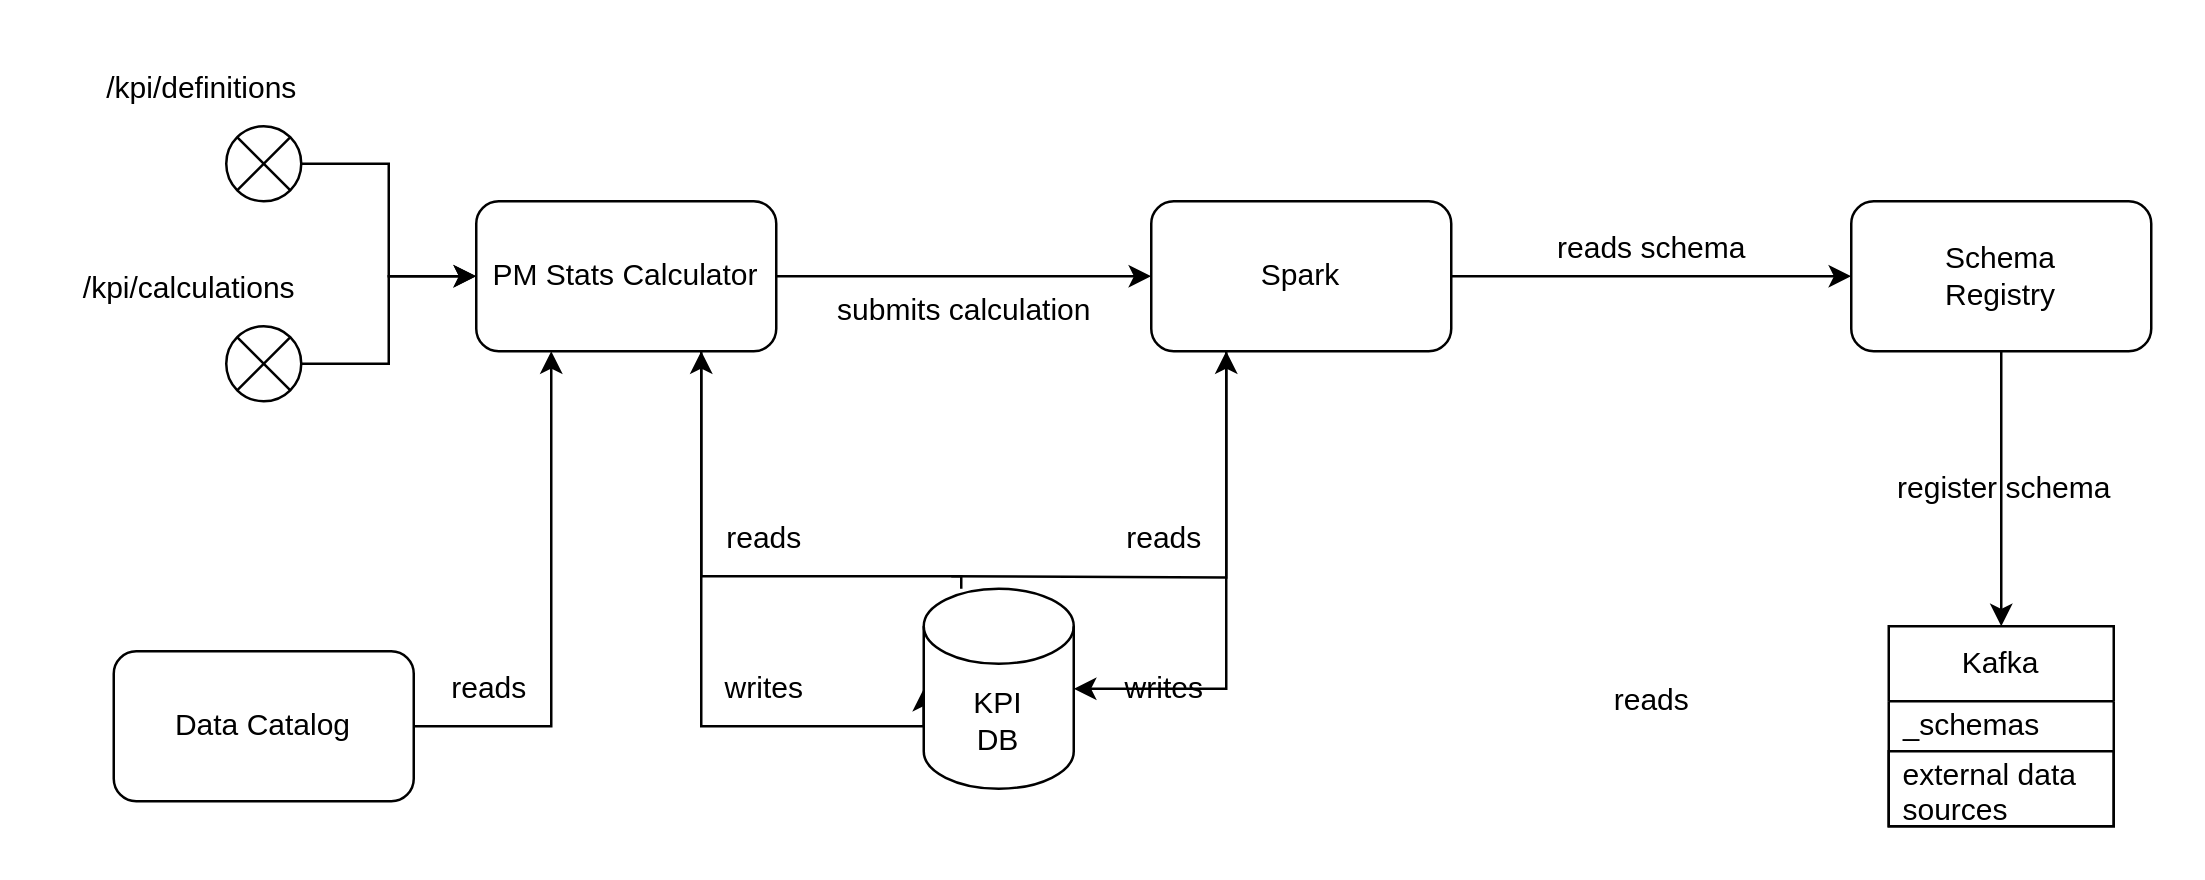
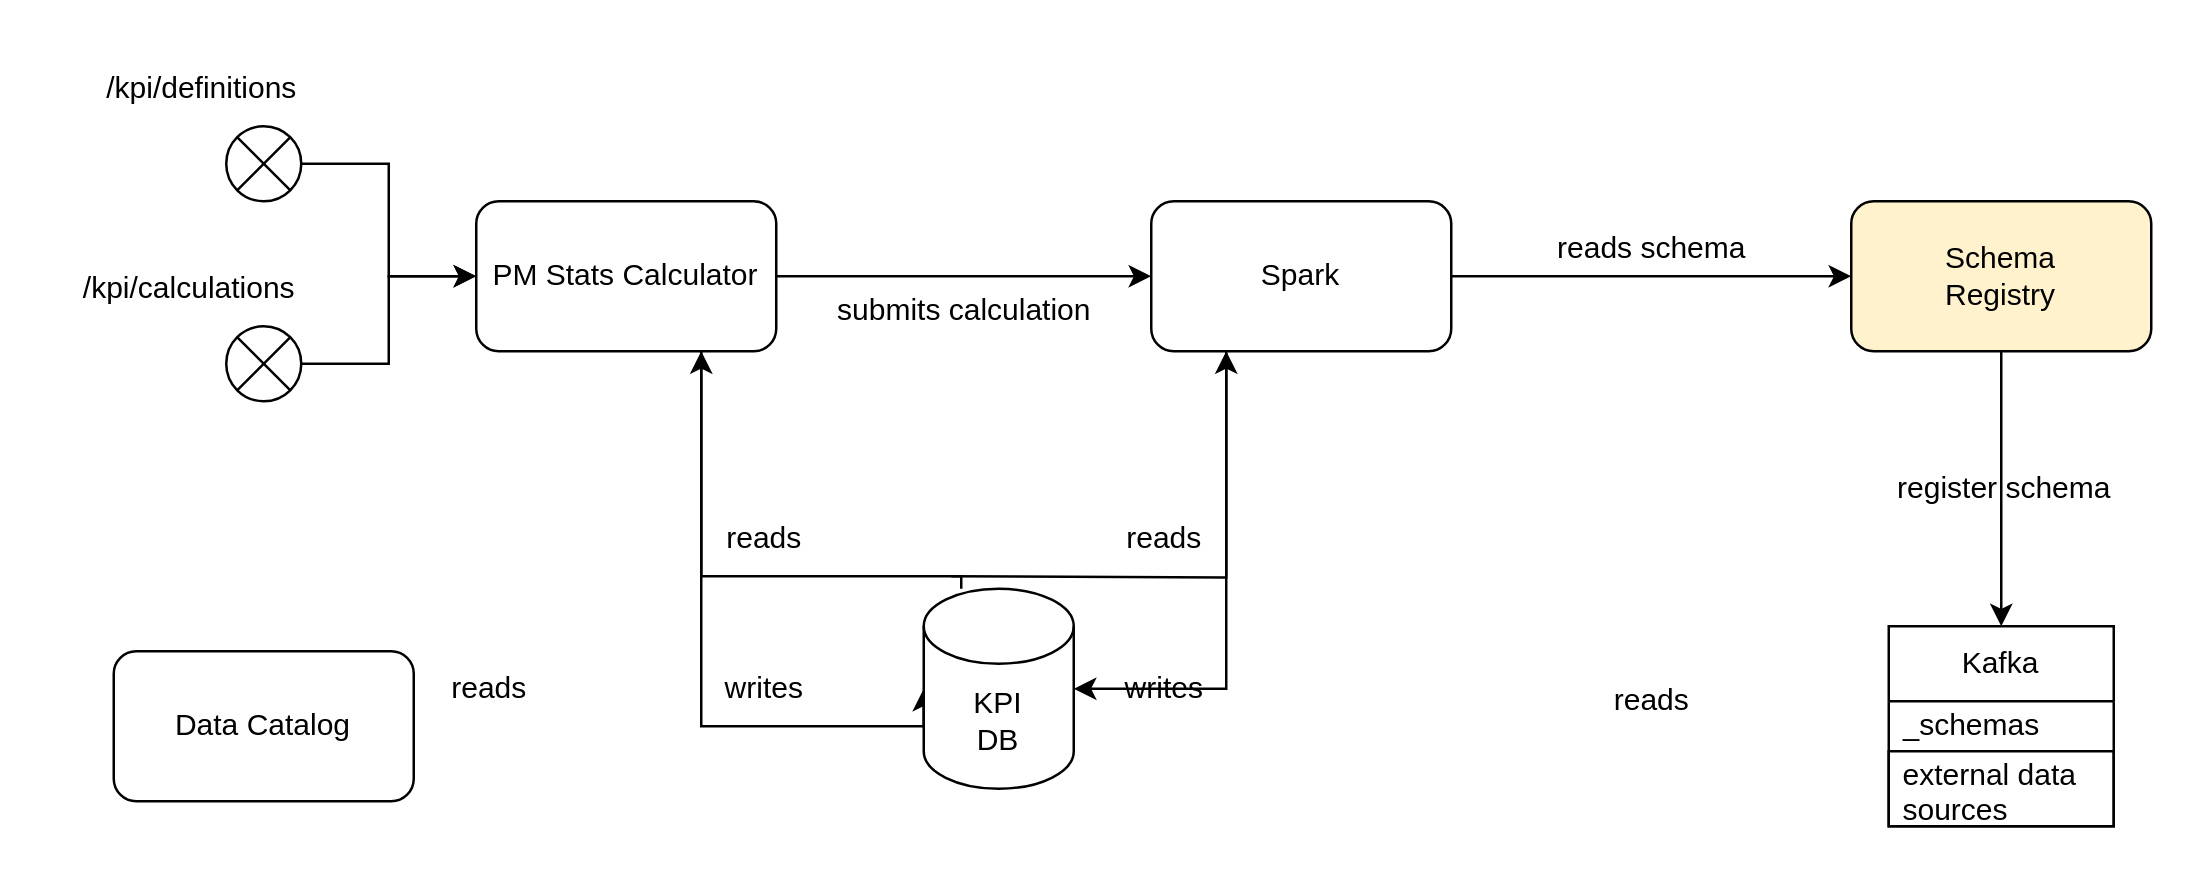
(2001, 276) -> (2001, 276)
(551, 615) -> none
